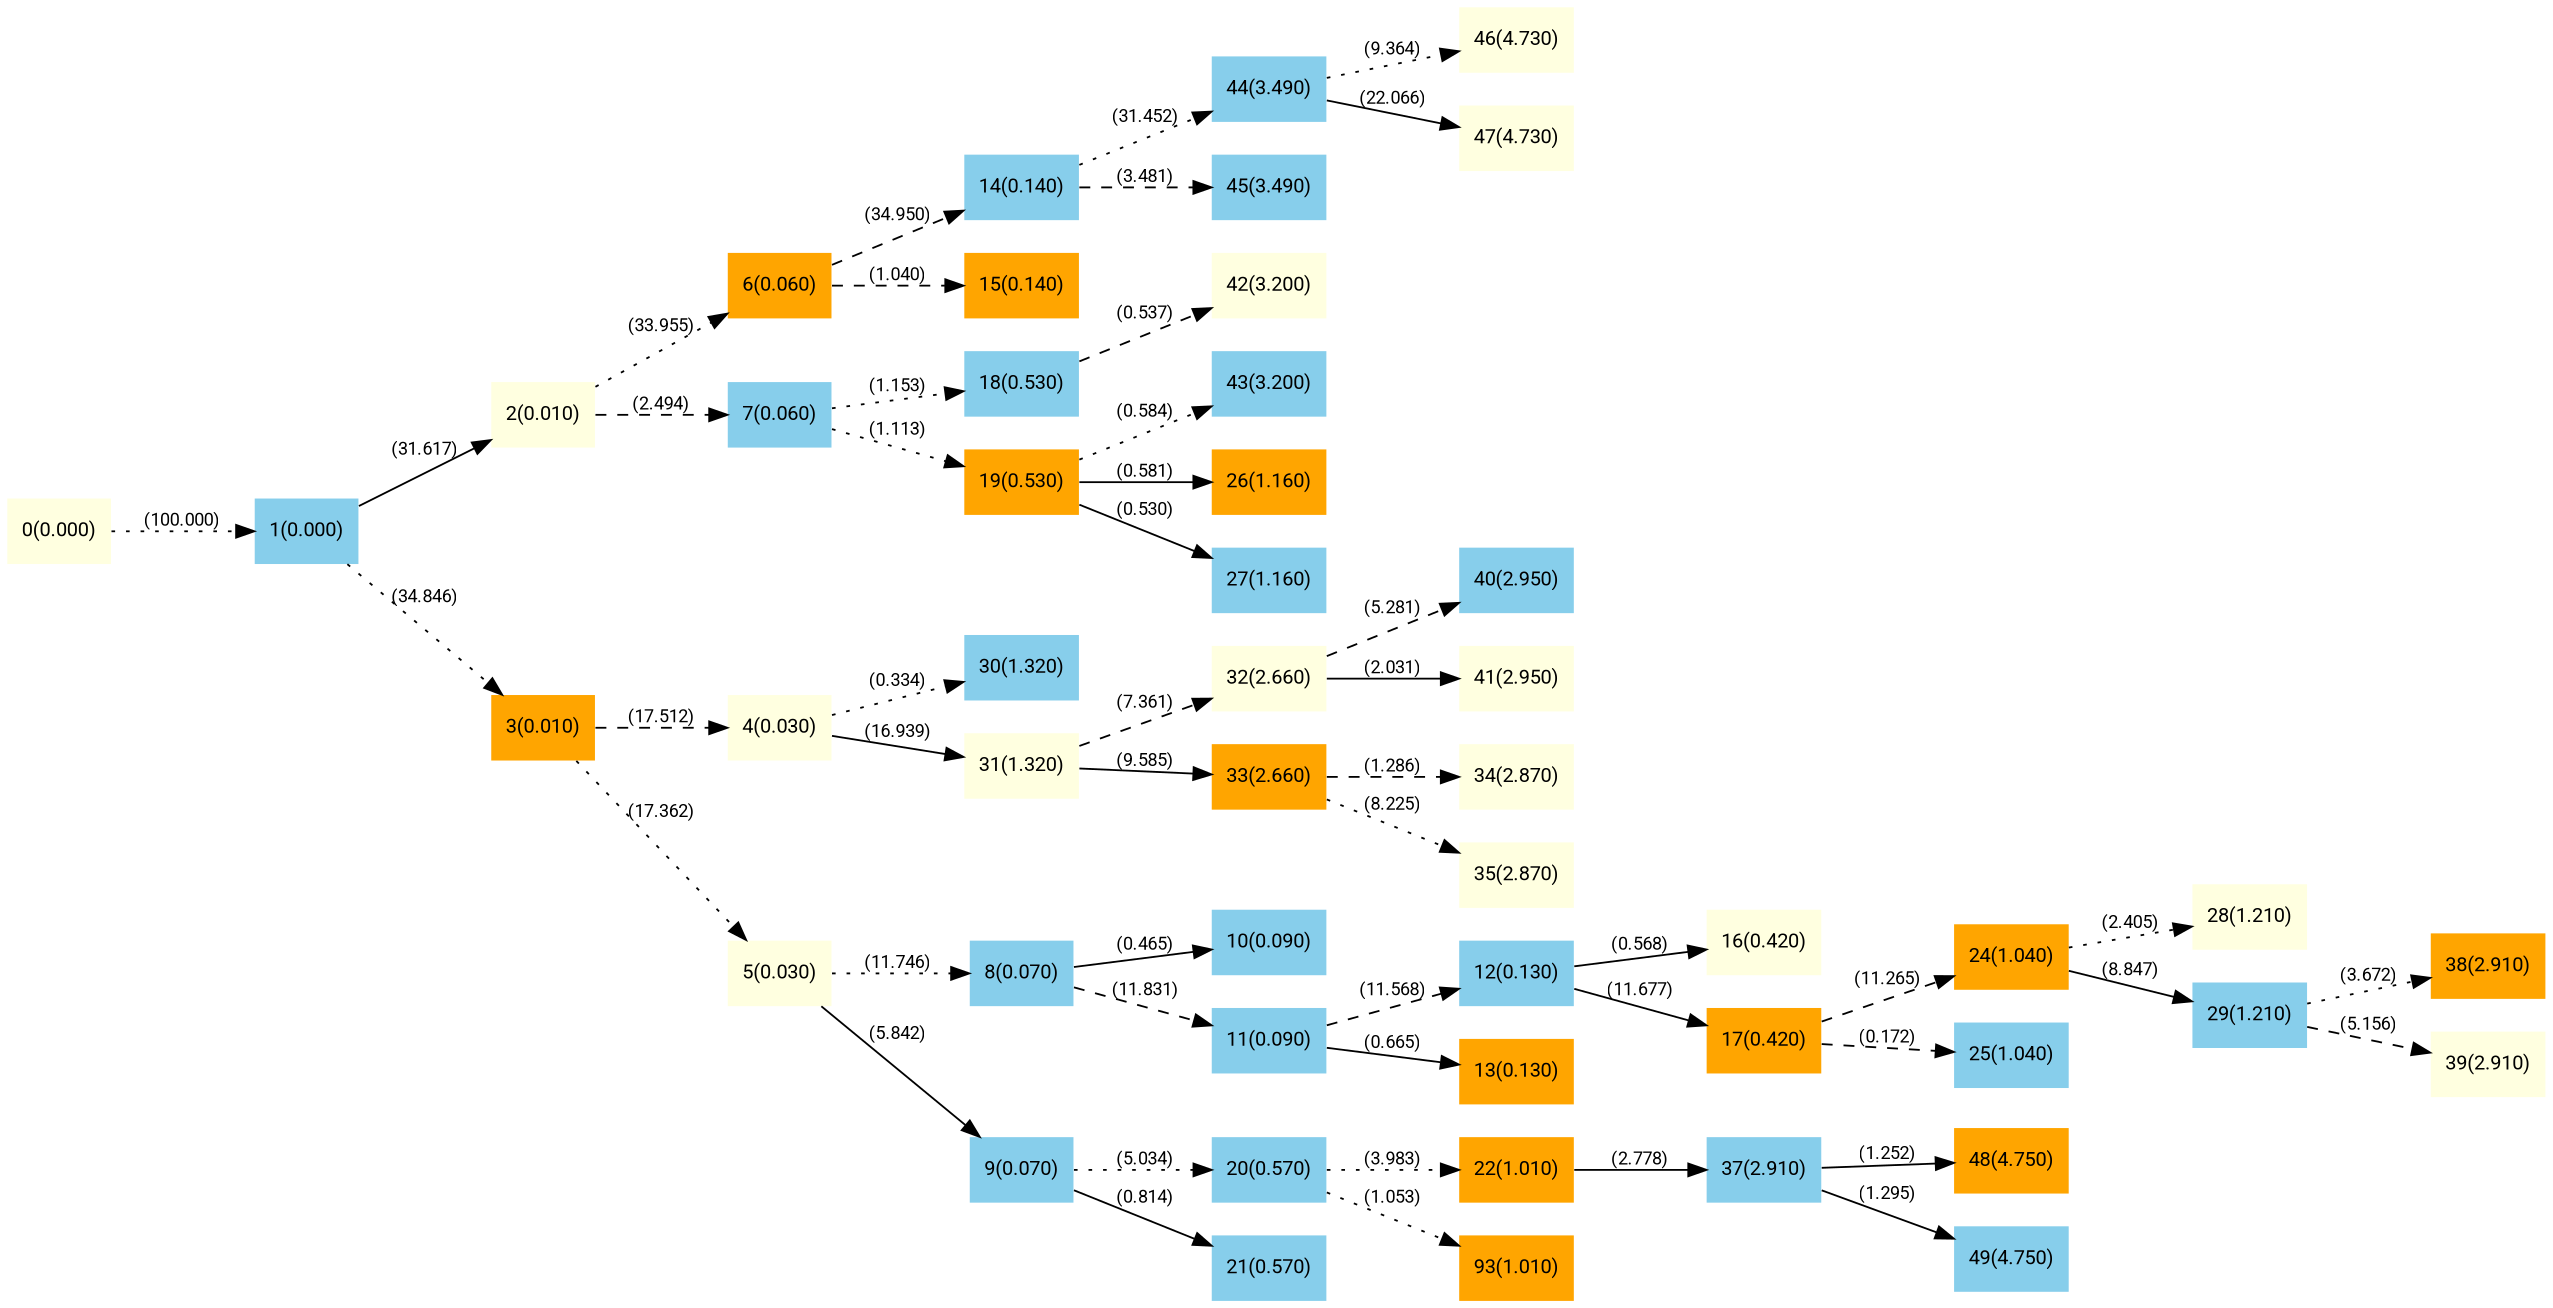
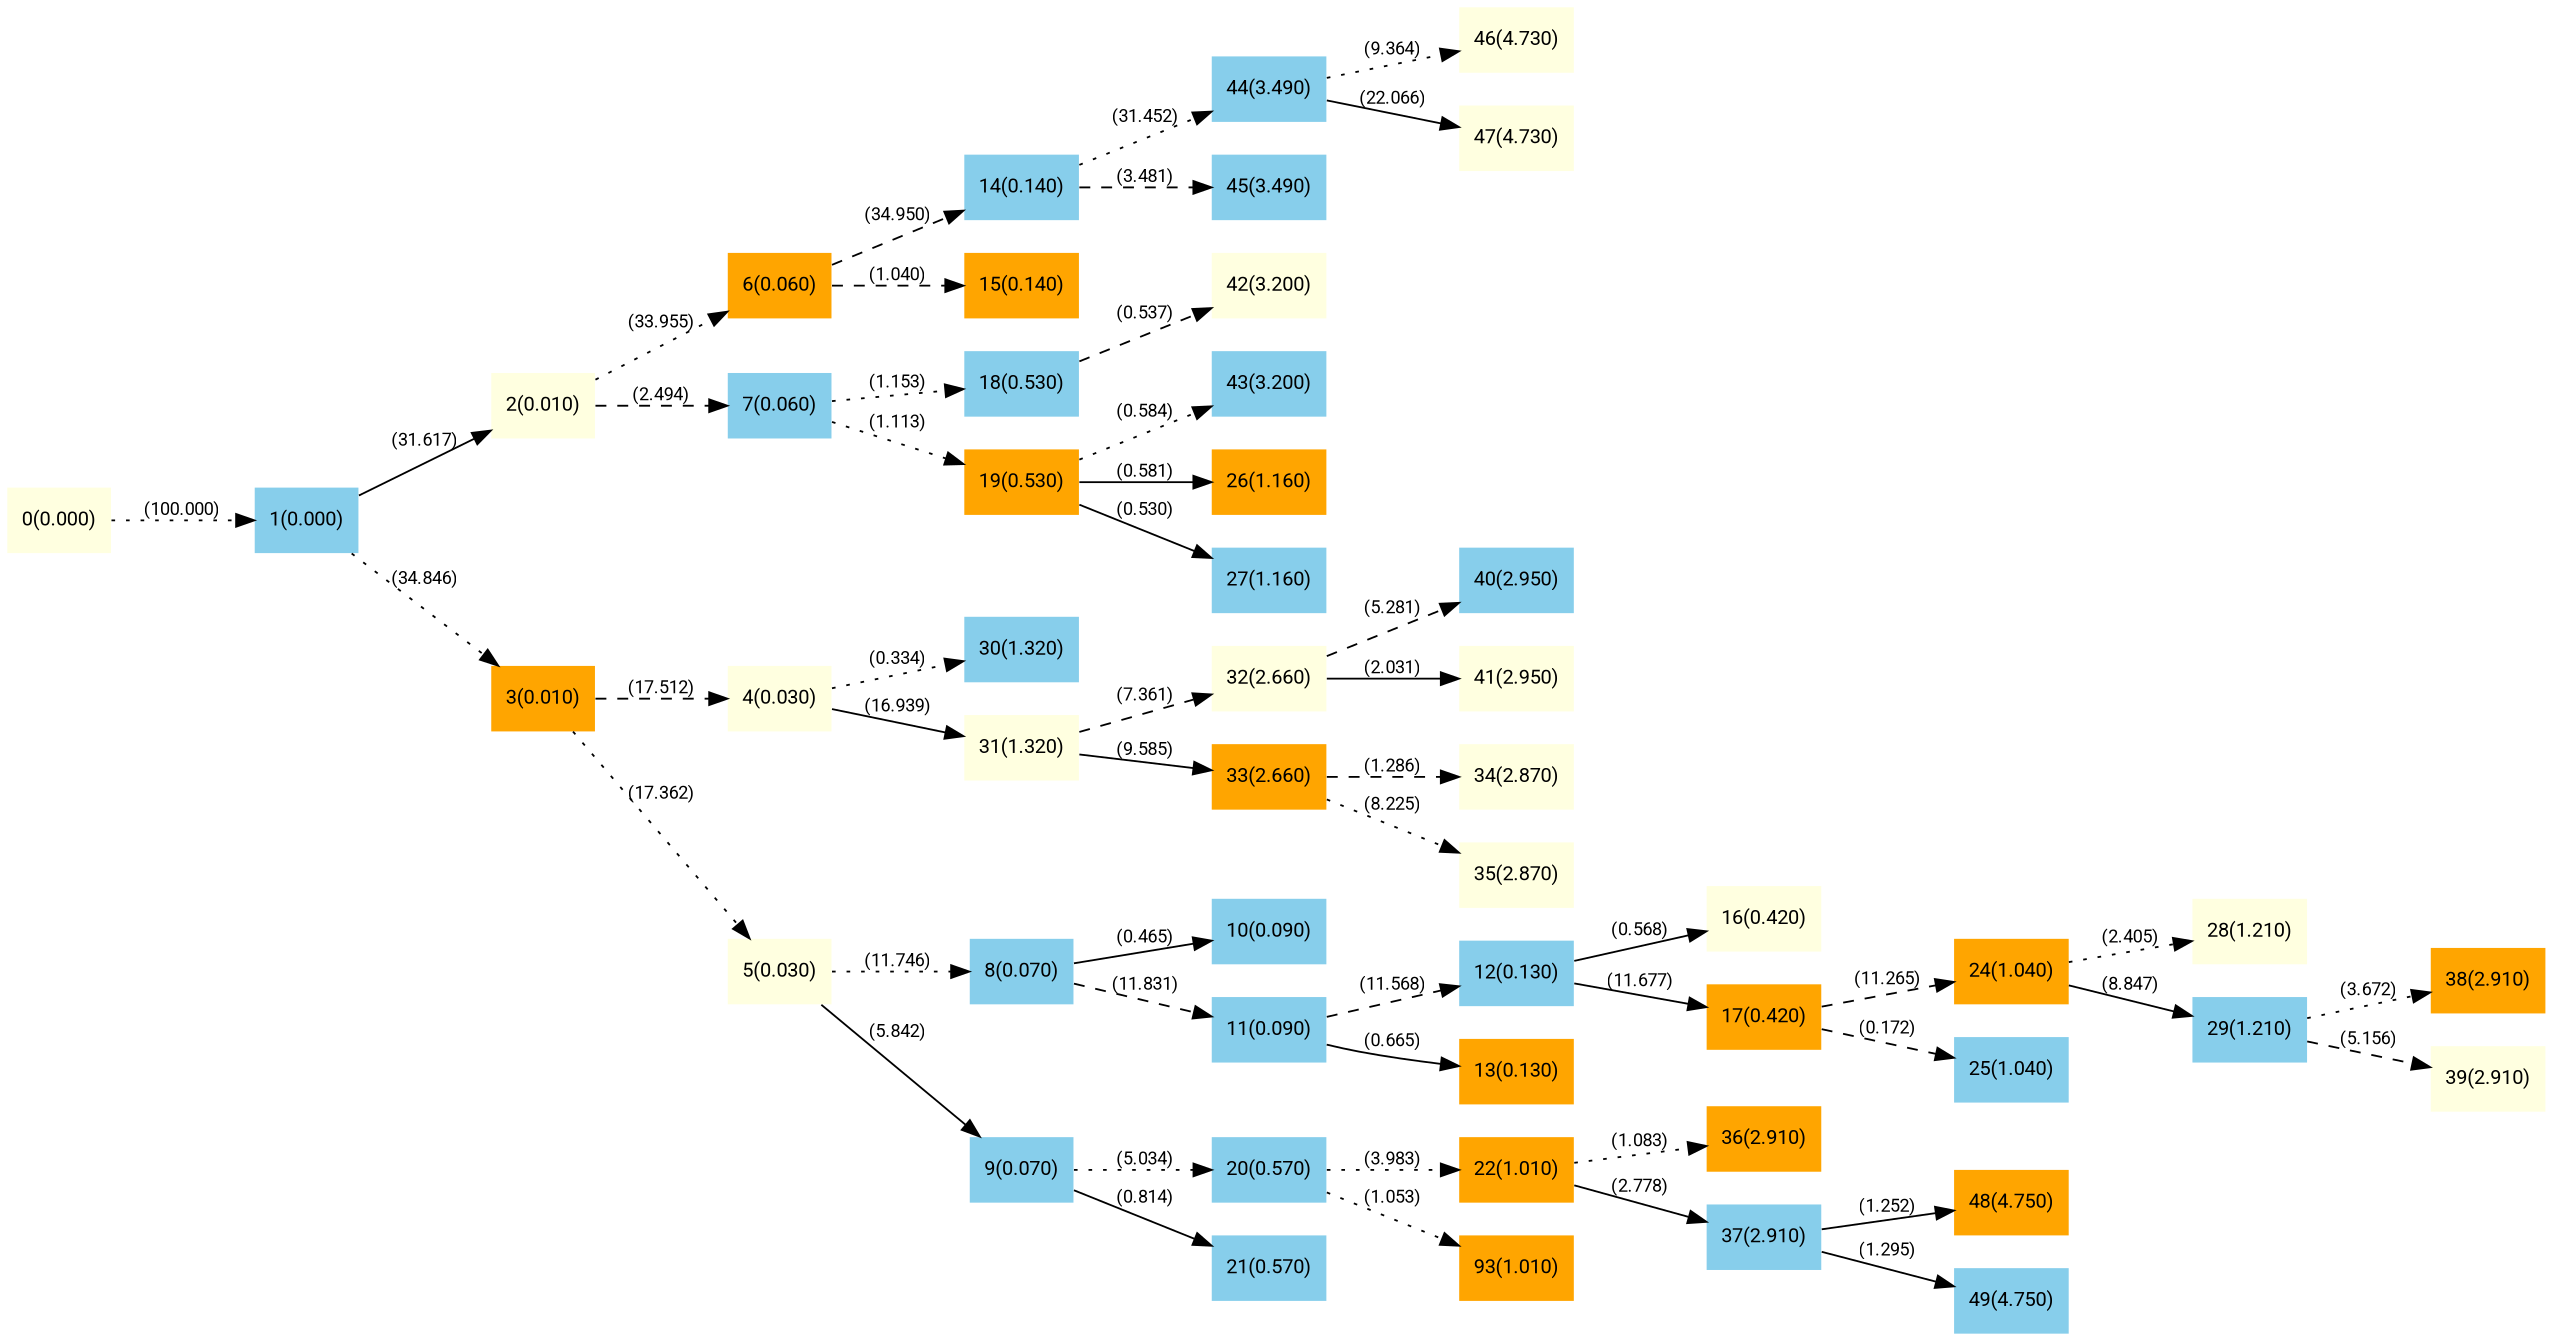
none -> (1764, 1139)
